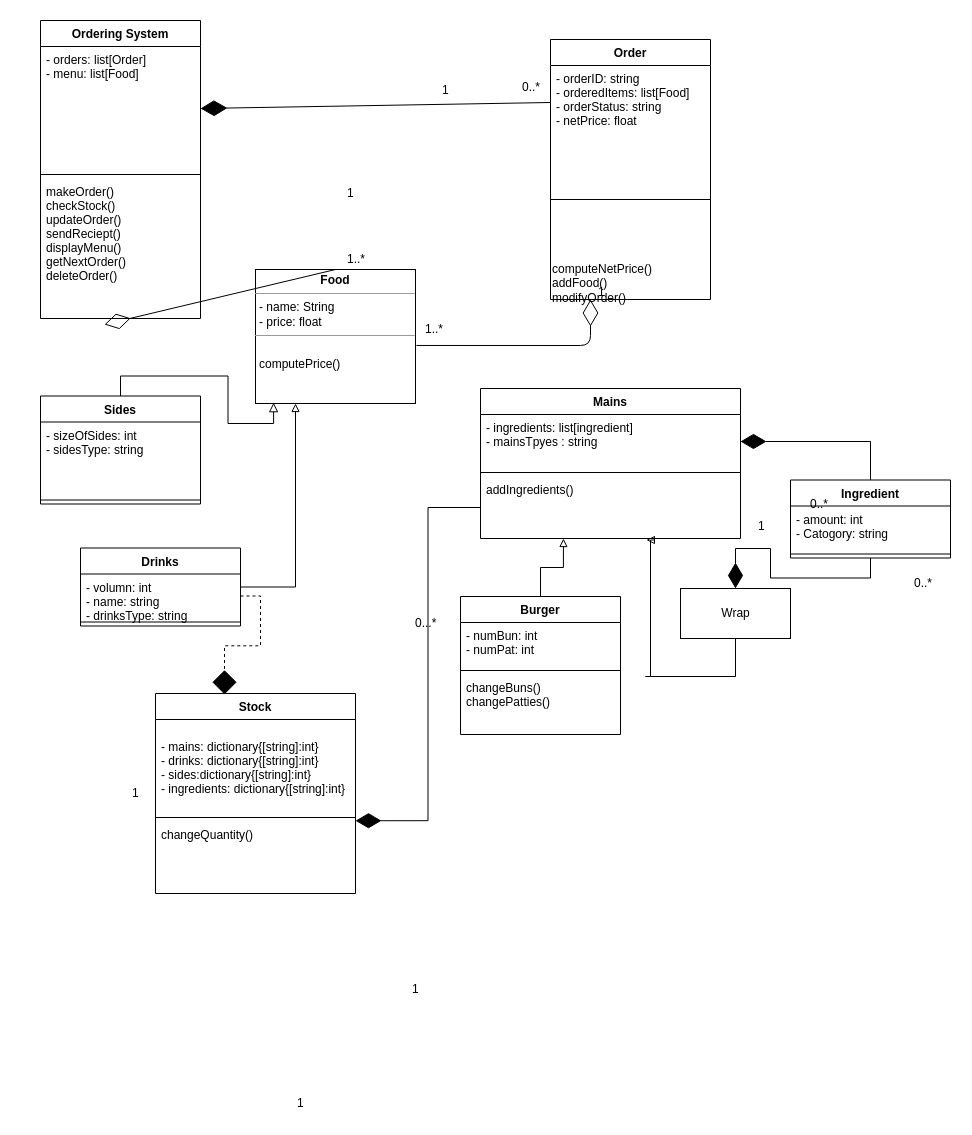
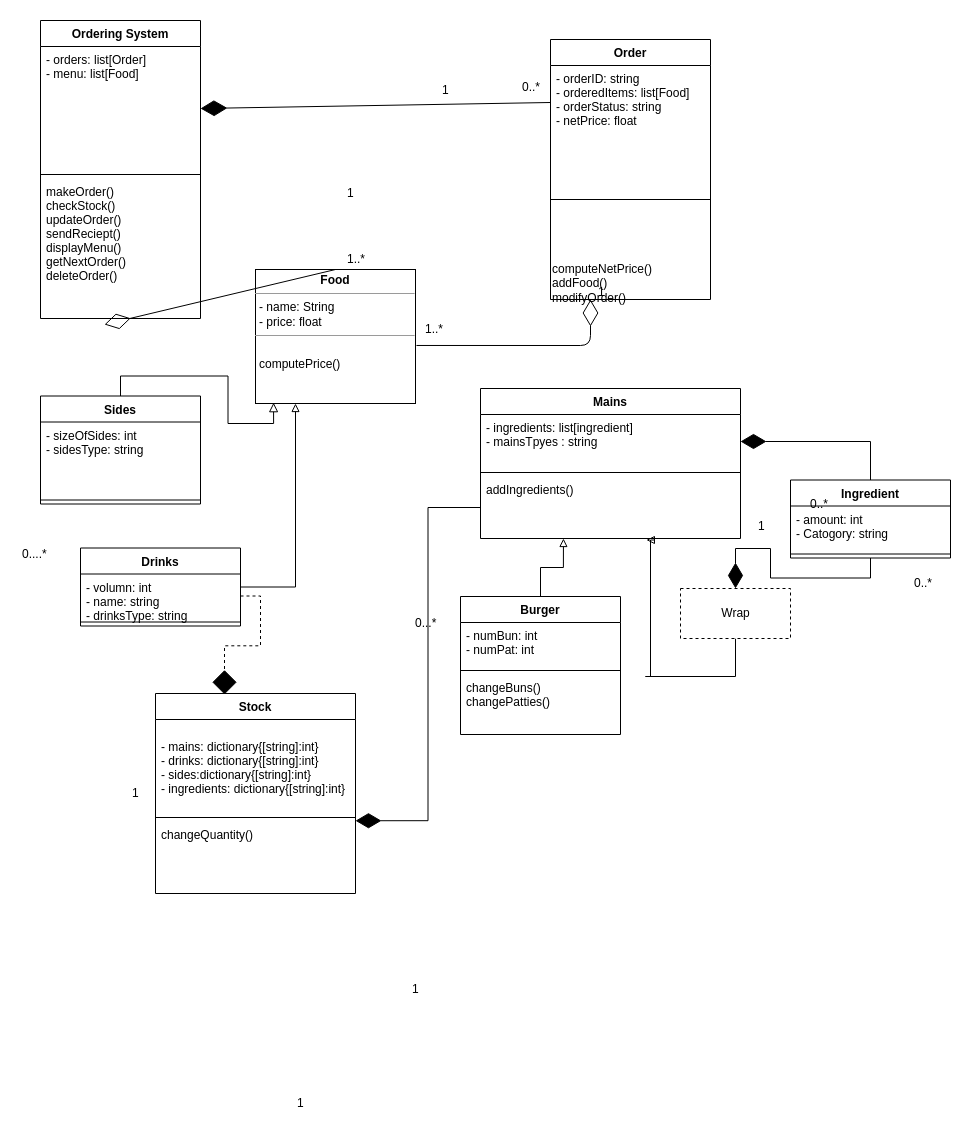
none -> (41, 554)
(736, 614) -> (736, 614)
